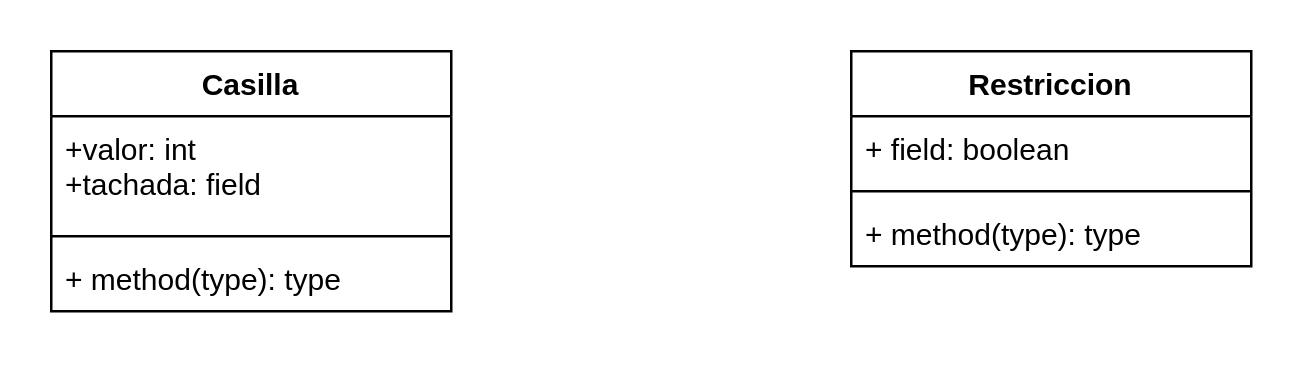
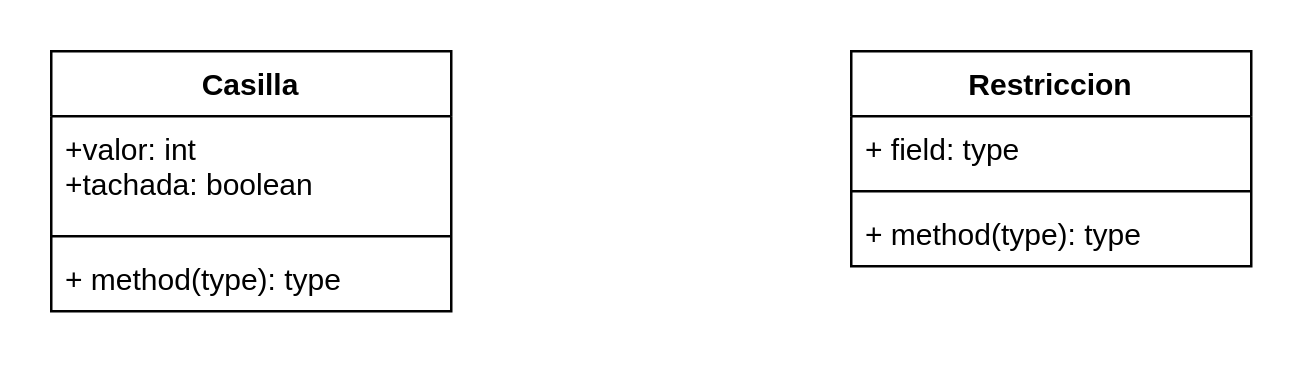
(142, 150) -> (142, 150)
(976, 150) -> (955, 150)
